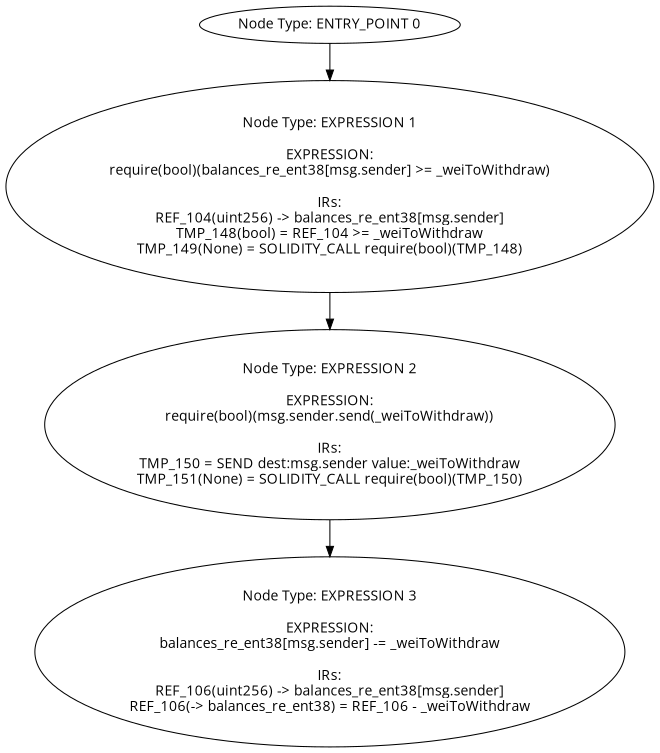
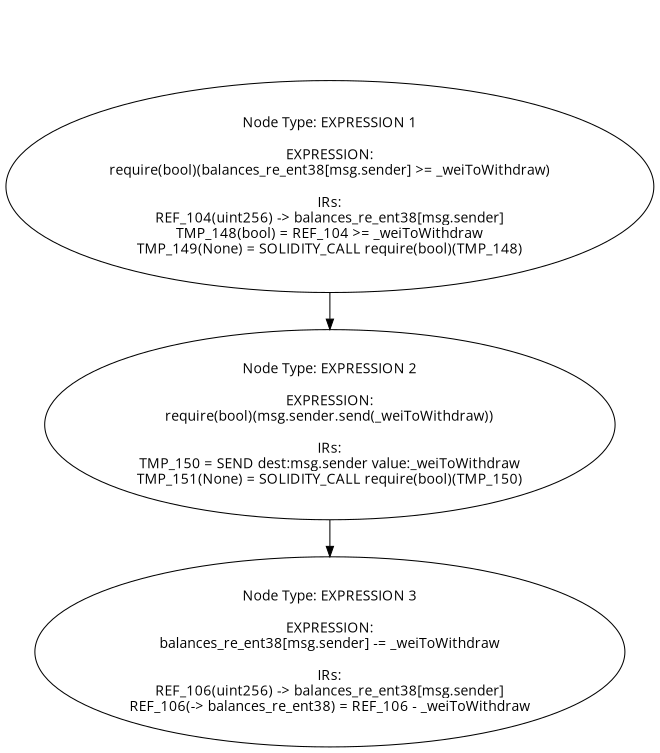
(330, 25) -> none
